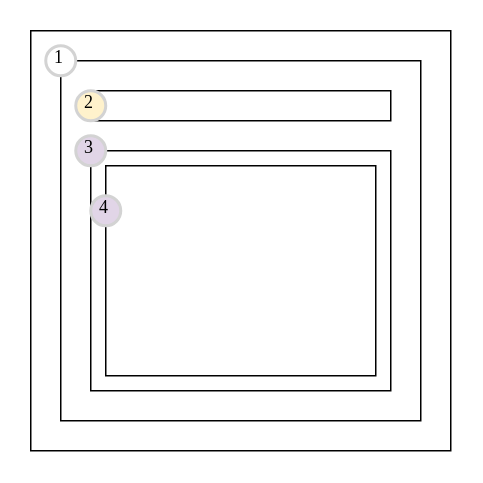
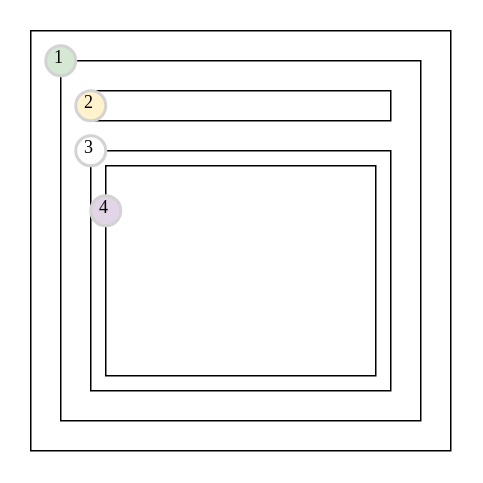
(61, 61) -> (61, 61)
(91, 151) -> (91, 151)
